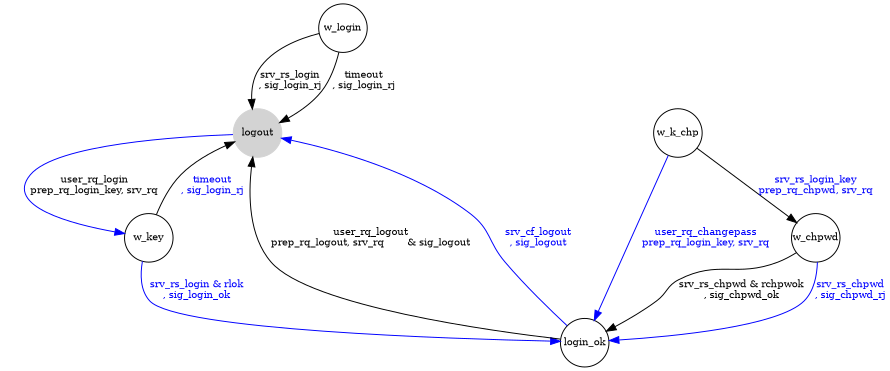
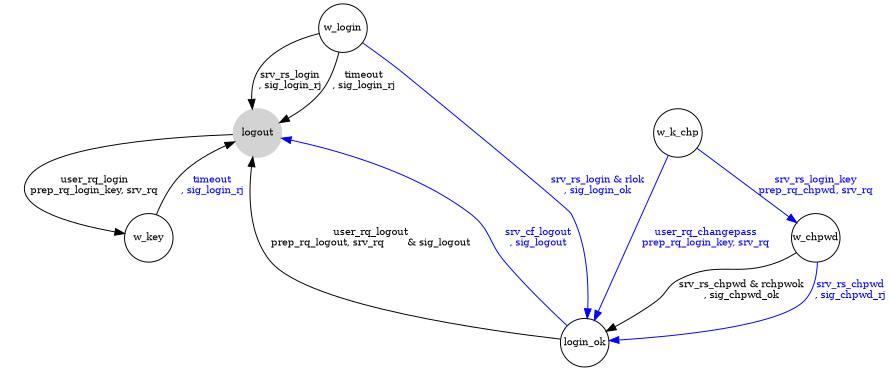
(70, 155) -> (70, 155)
(743, 183) -> (743, 183)
(327, 331) -> (506, 158)
